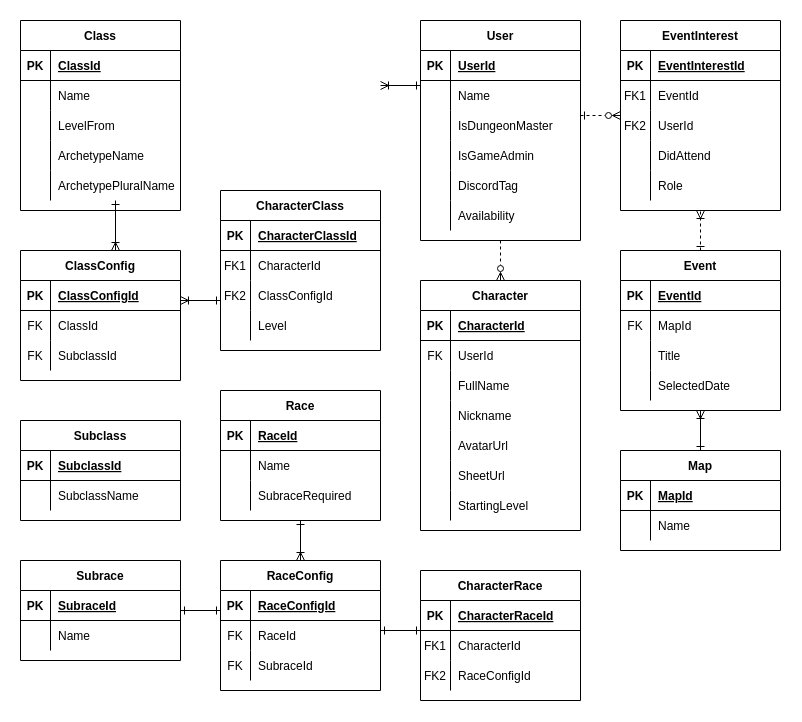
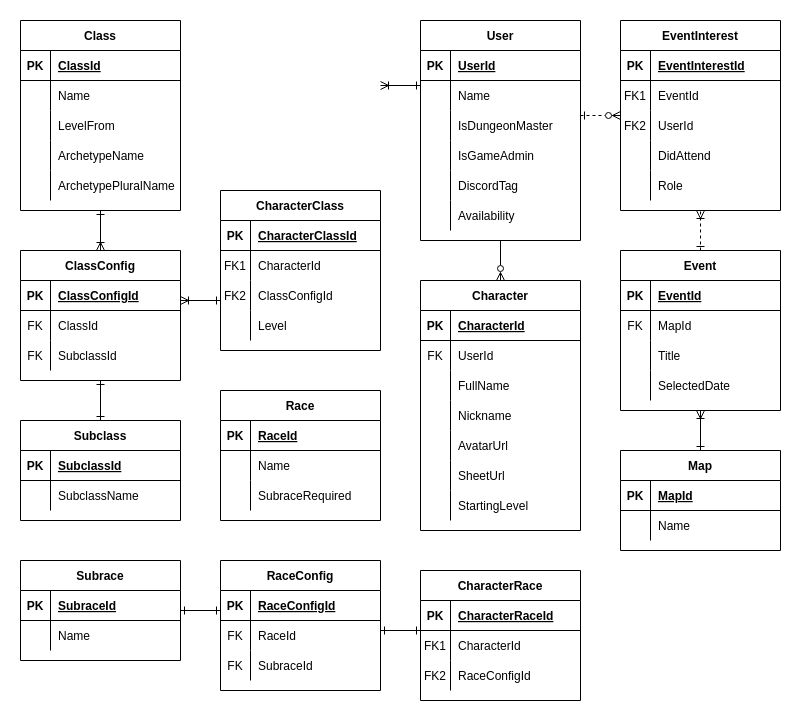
(116, 227) -> (101, 232)
(501, 253) -> (501, 253)
none -> (101, 401)
(301, 542) -> none
